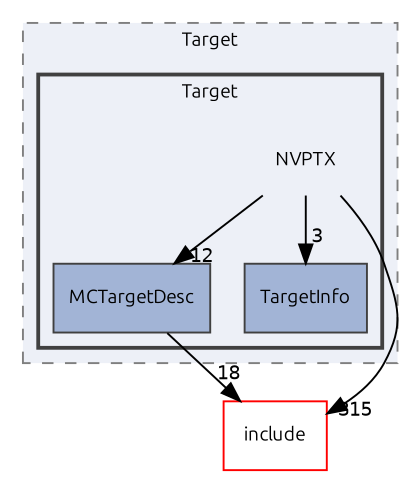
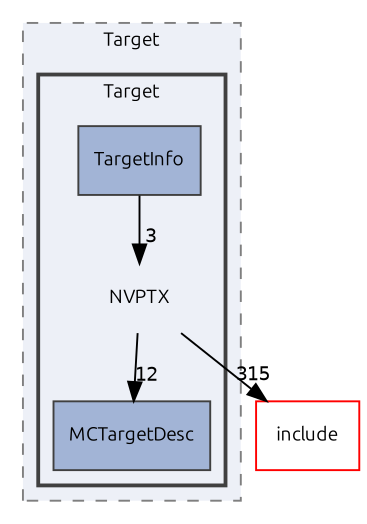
(306, 220) -> (140, 220)
(197, 361) -> none
